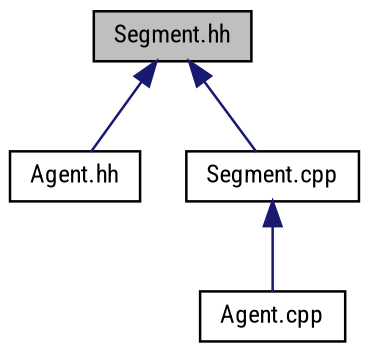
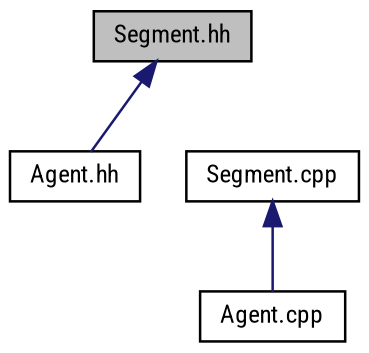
(230, 117) -> none
